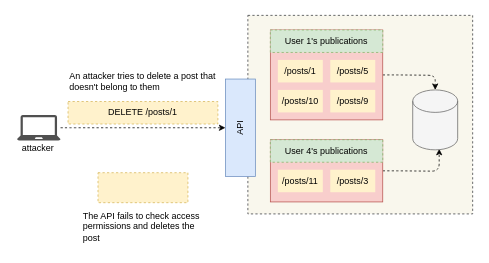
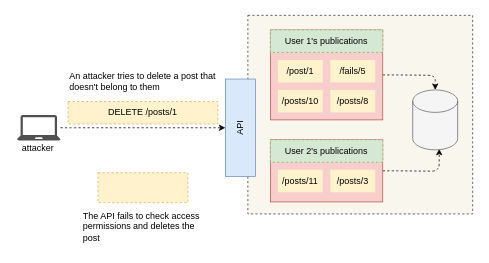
(300, 72) -> (300, 72)
(353, 72) -> (353, 72)
(353, 102) -> (353, 102)
(327, 151) -> (327, 151)
